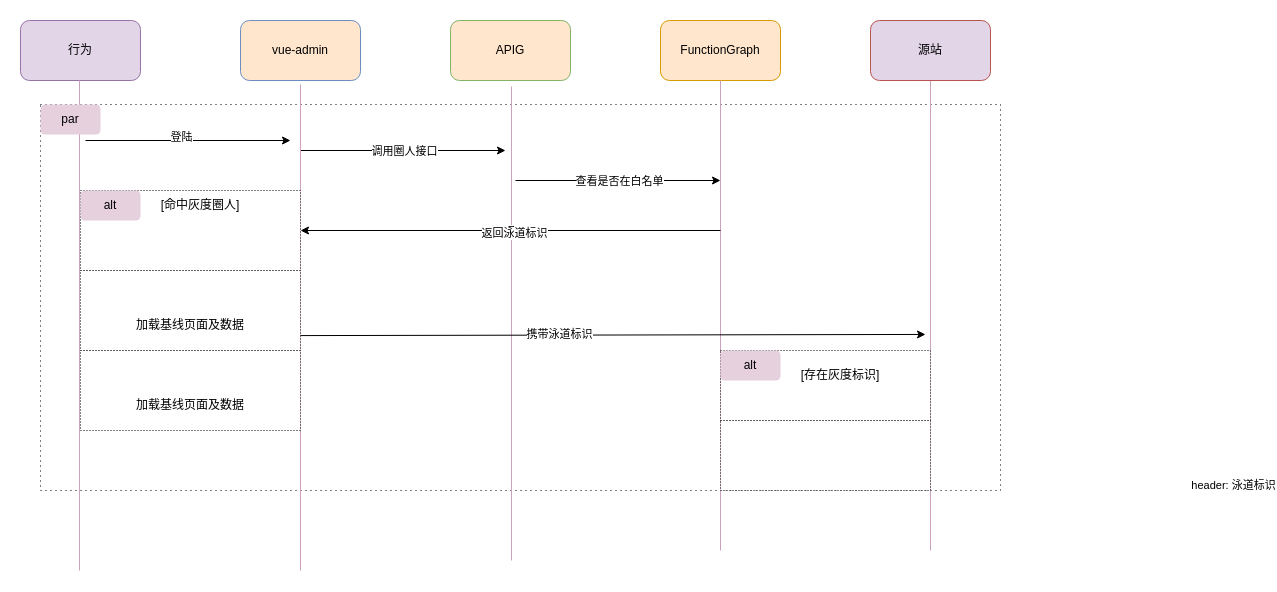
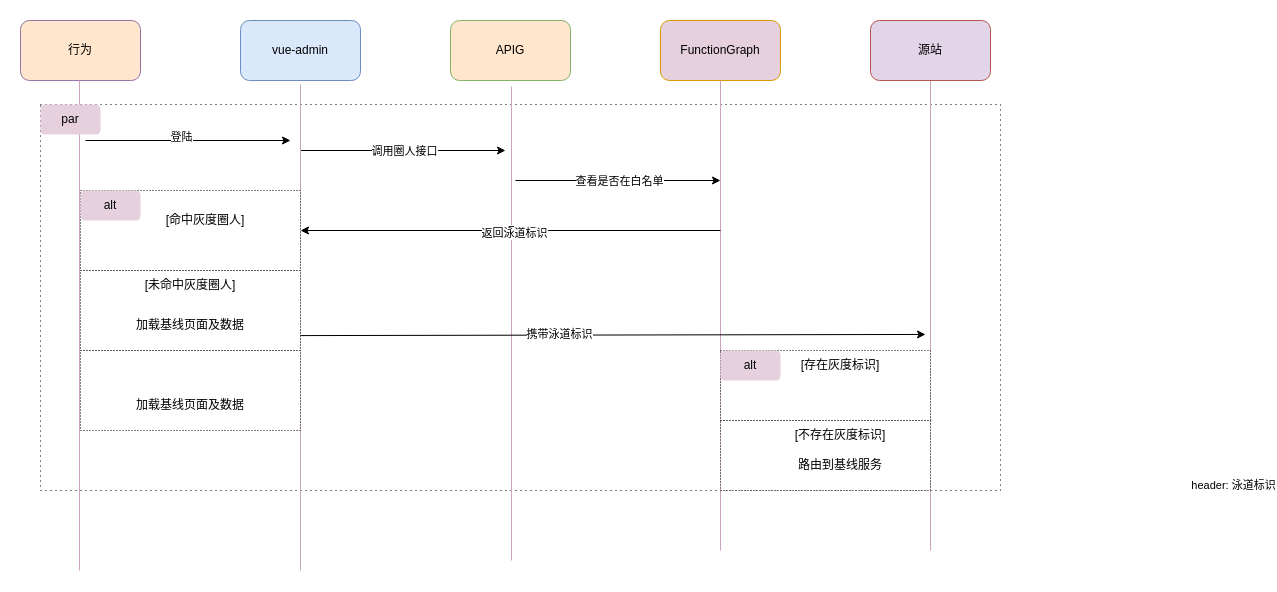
(81, 51) -> (81, 51)
(301, 51) -> (301, 51)
(721, 51) -> (721, 51)
(201, 206) -> (206, 221)
none -> (191, 286)
(841, 376) -> (841, 366)
none -> (841, 436)
none -> (841, 466)
